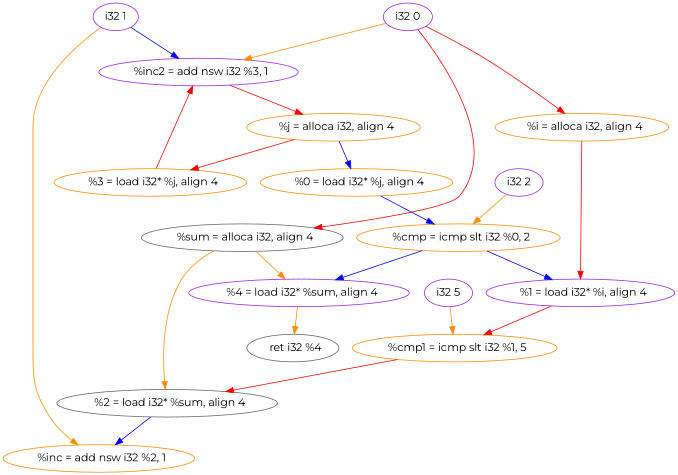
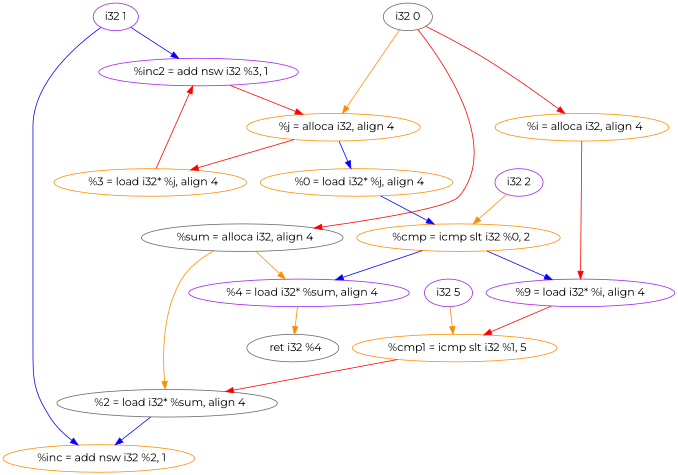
(408, 17) -> (408, 17)
(319, 40) -> (373, 68)
(33, 227) -> (33, 227)
(580, 293) -> (580, 293)
